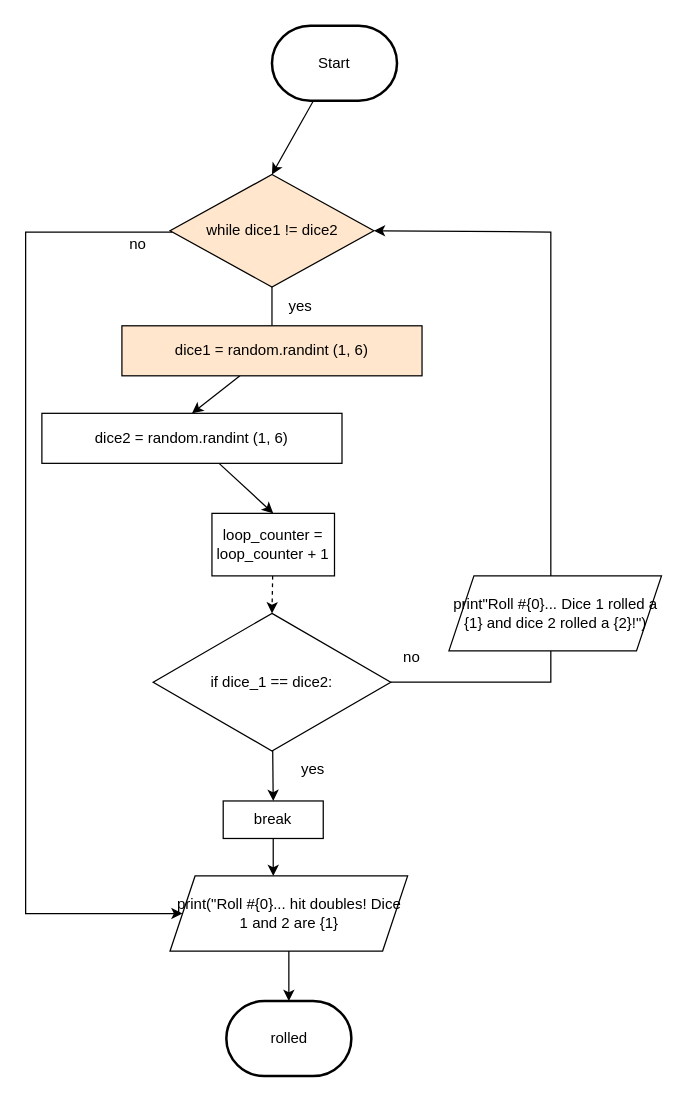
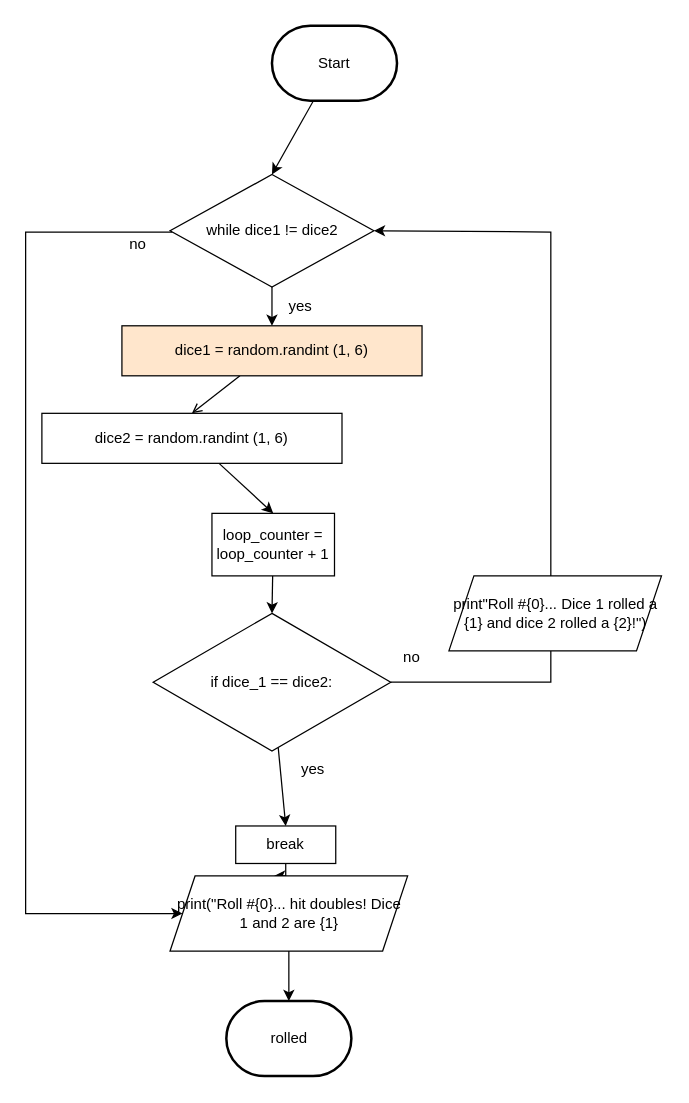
(272, 231) -> (272, 231)
(272, 318) -> (272, 316)
(200, 407) -> (198, 408)
(272, 591) -> (272, 591)
(273, 819) -> (286, 844)
